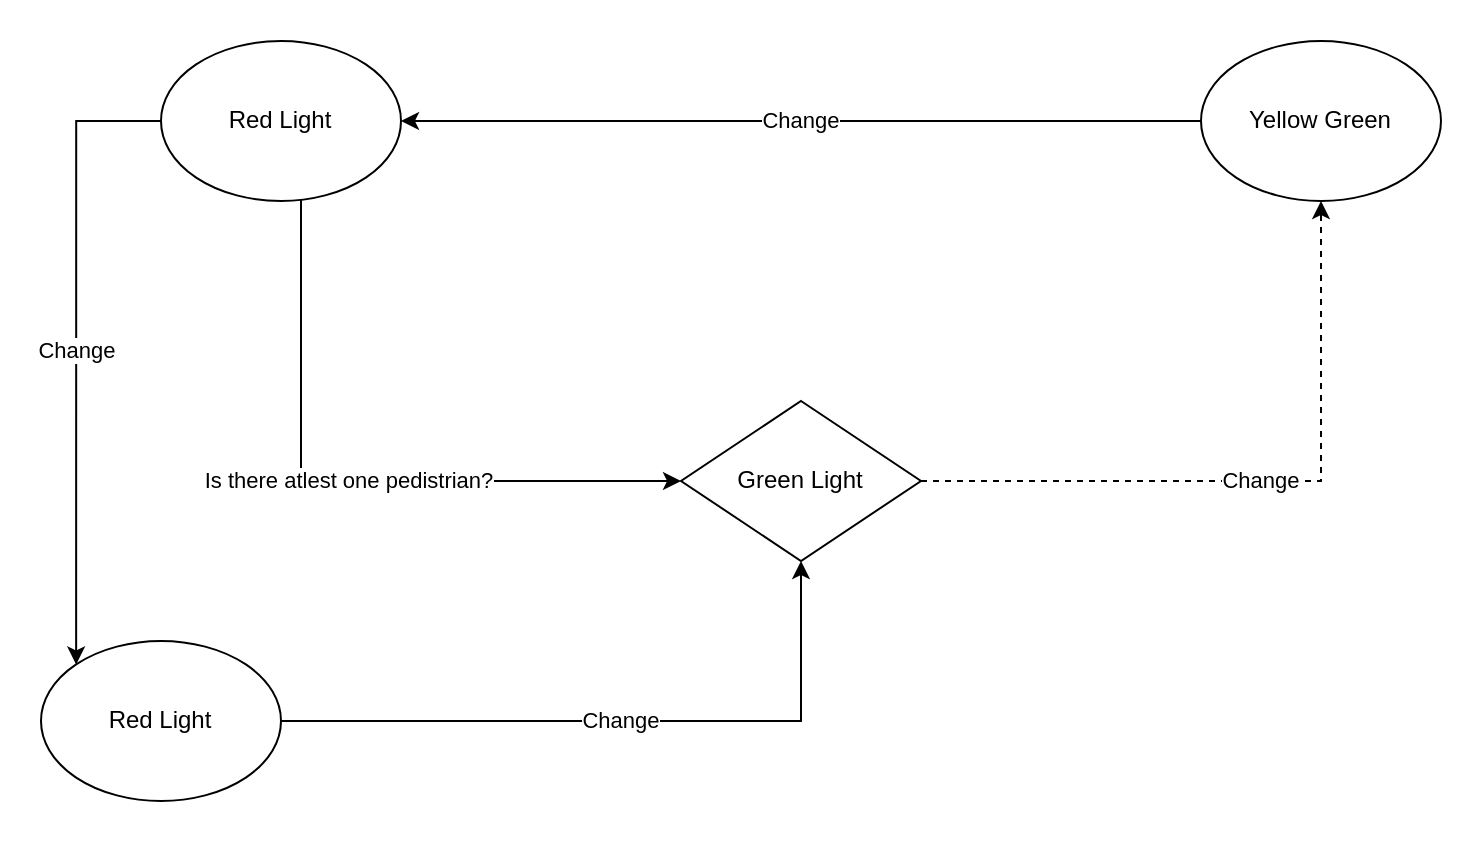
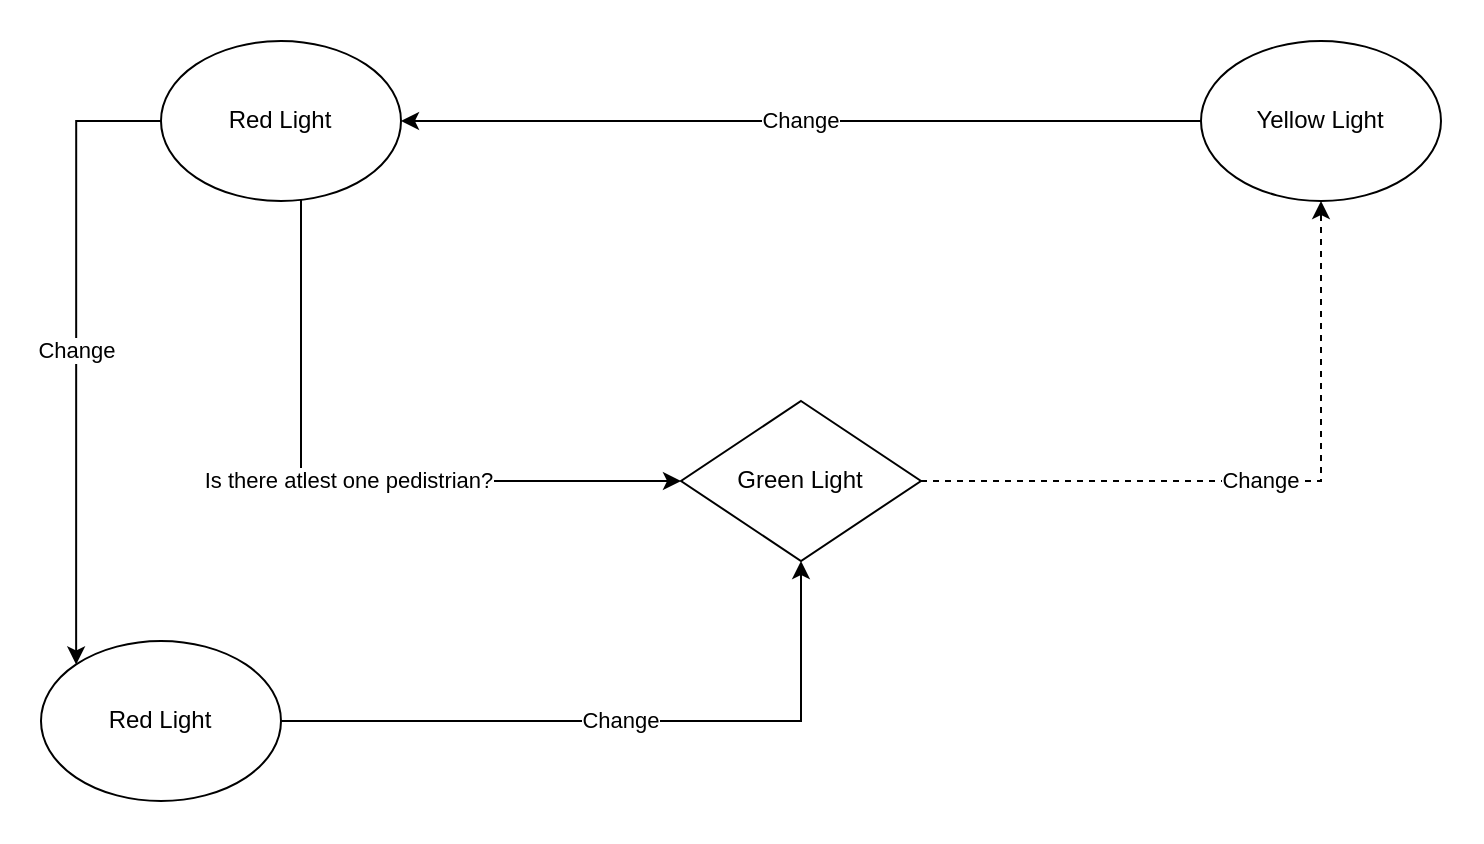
(1321, 121) -> (1321, 121)
